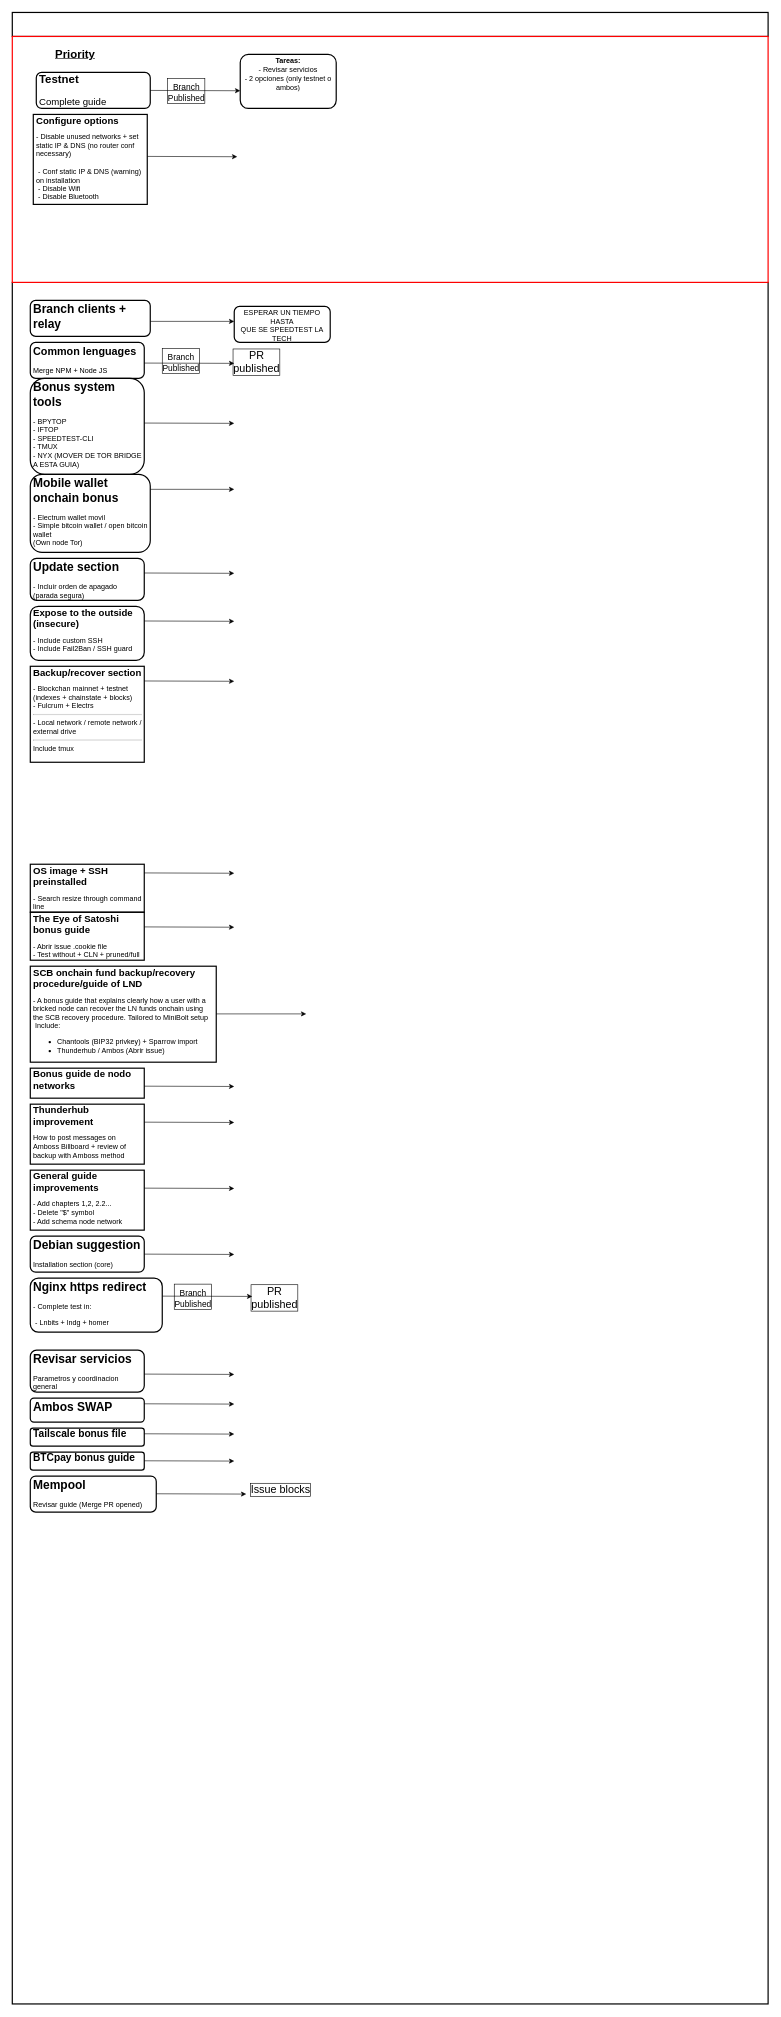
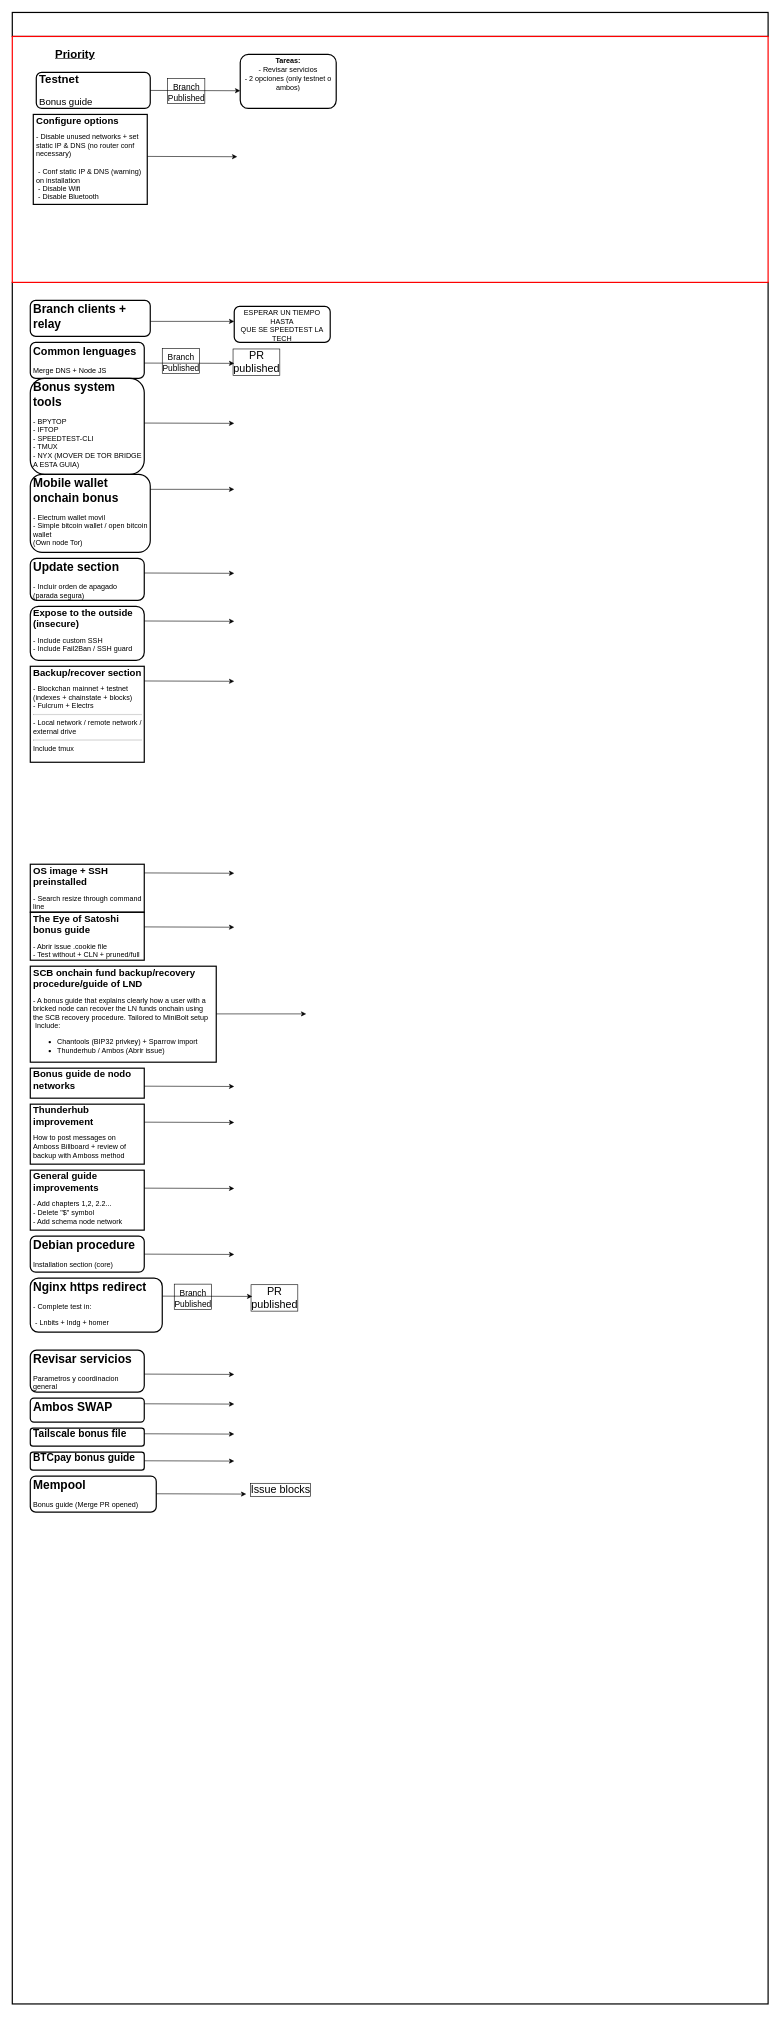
(65, 75) -> (60, 75)
(68, 345) -> (68, 345)
(82, 1239) -> (82, 1239)
(90, 1479) -> (87, 1479)
